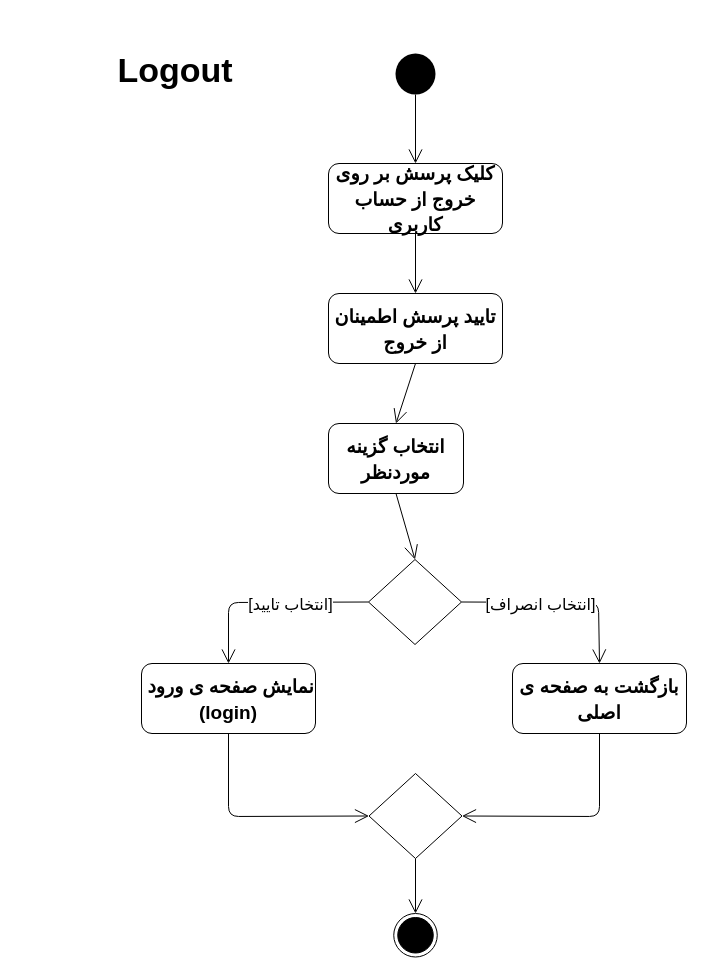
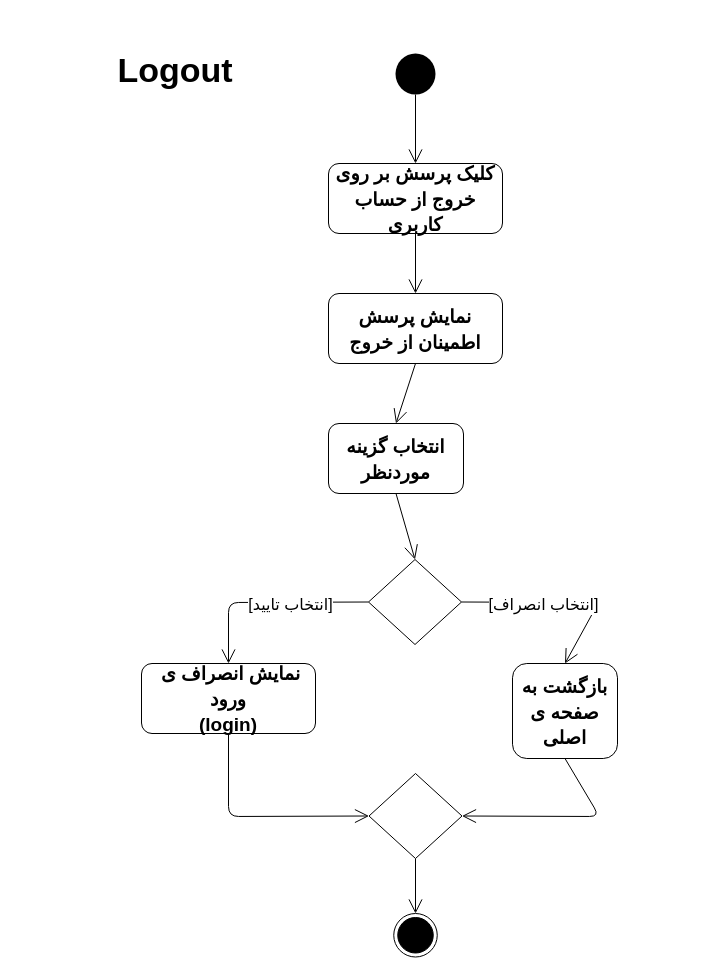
(416, 329) -> (416, 329)
(229, 699) -> (229, 699)
(600, 699) -> (565, 711)
